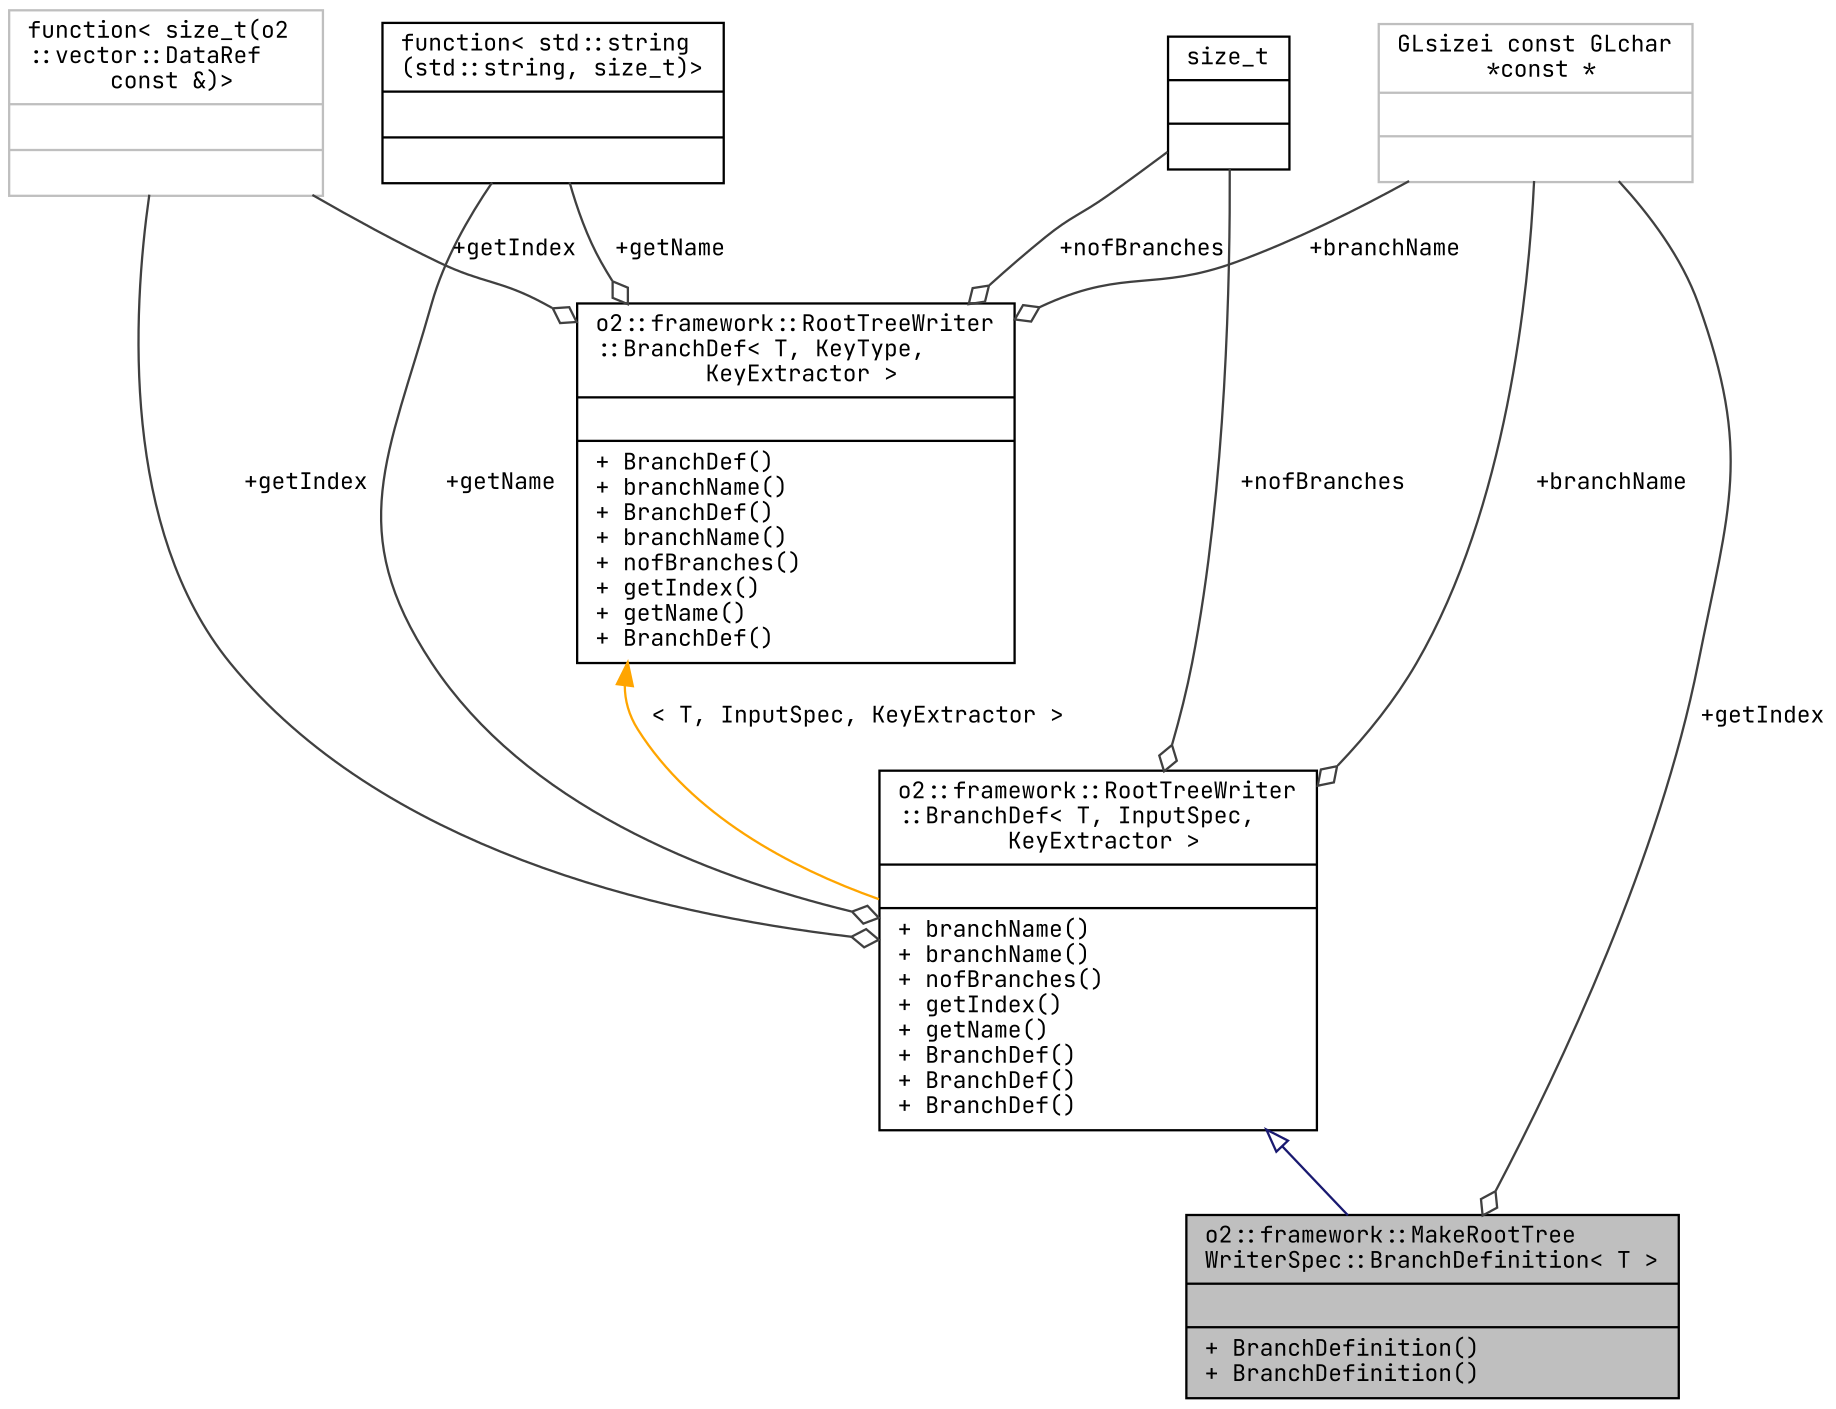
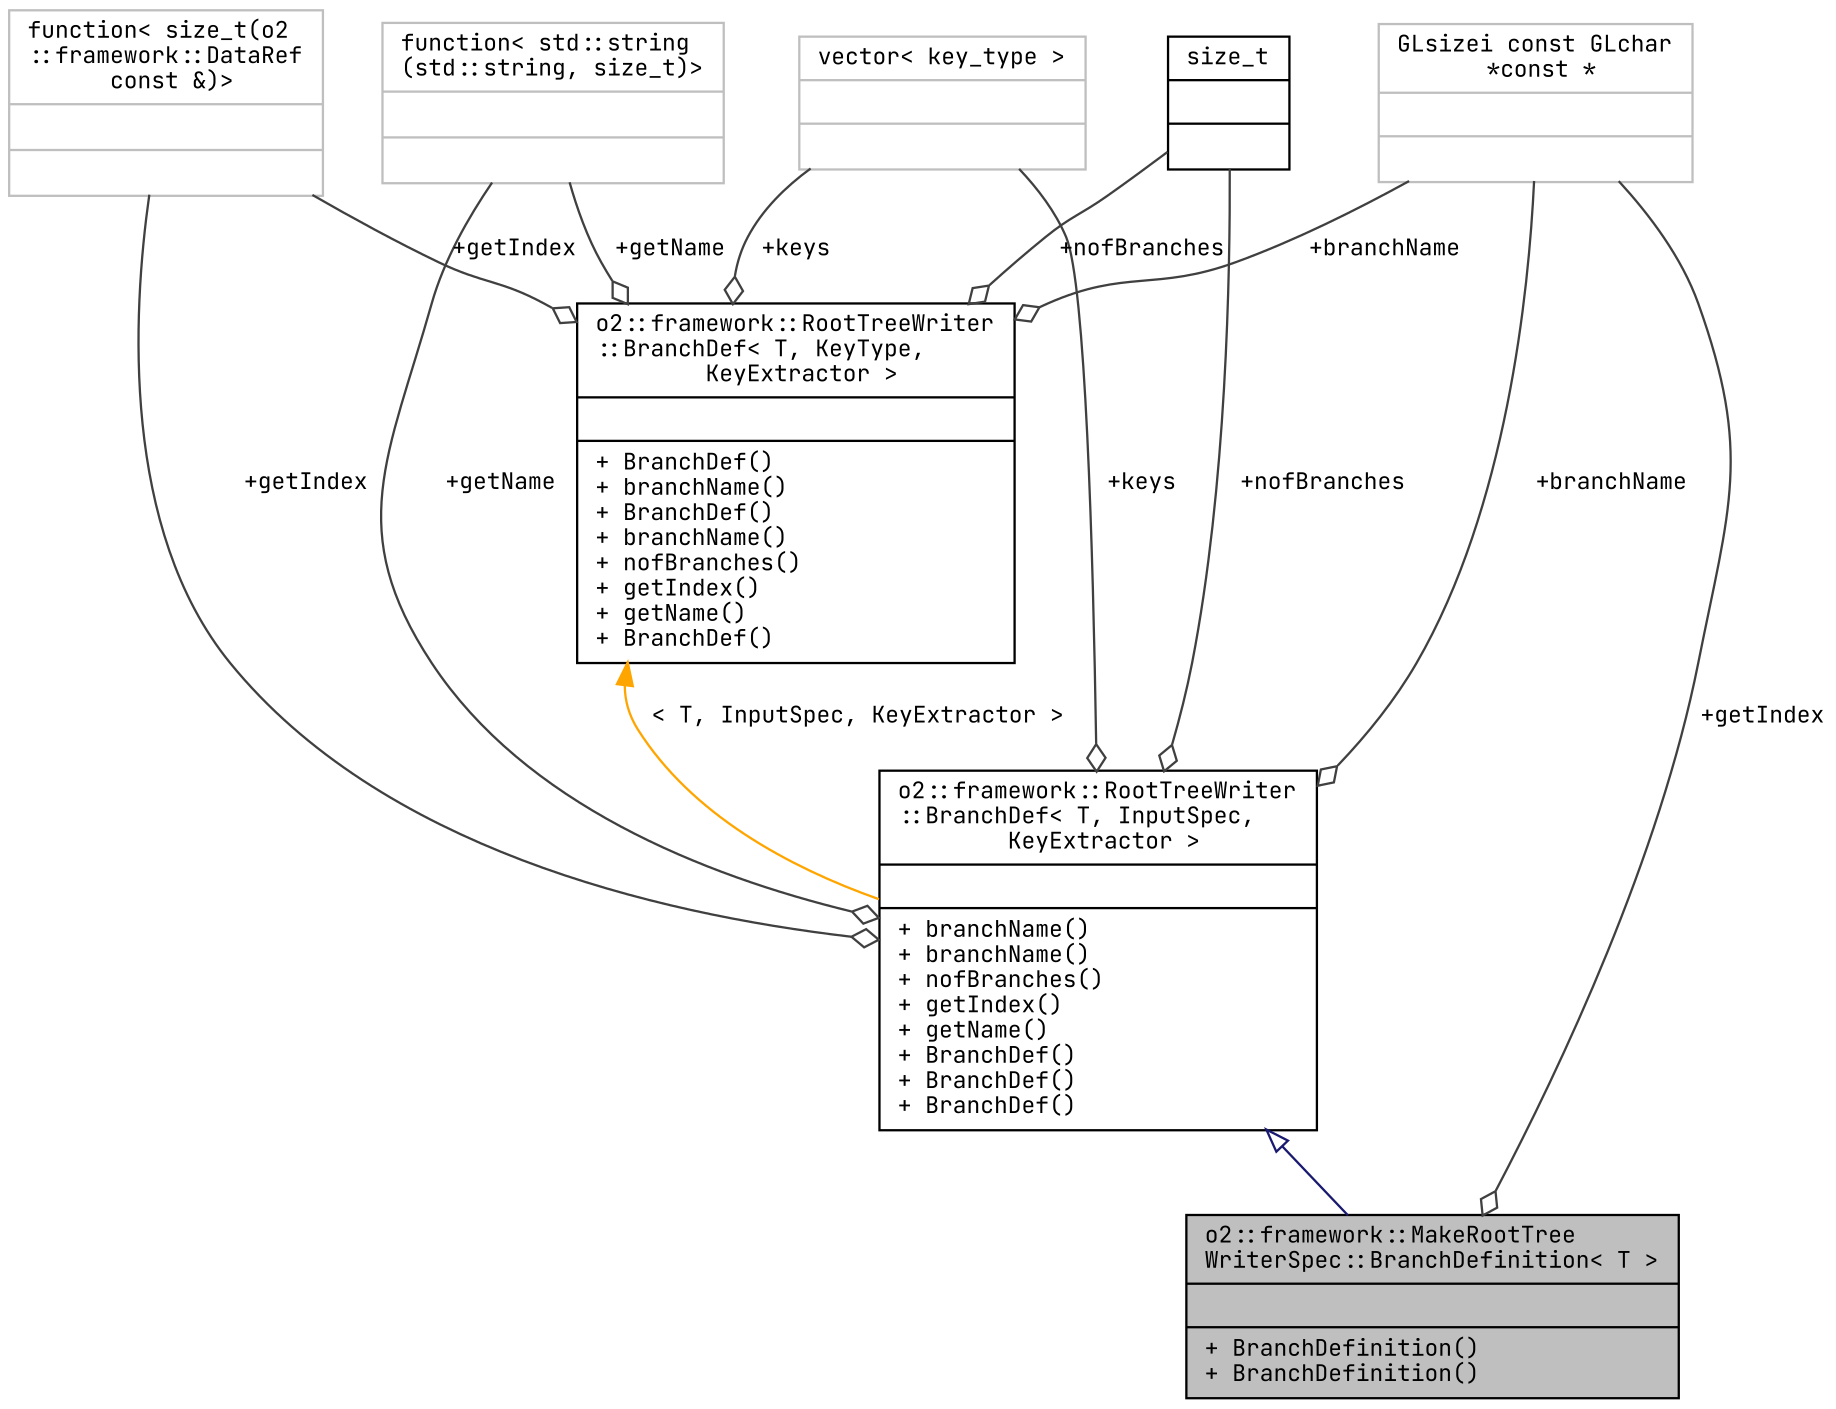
(145, 56) -> (166, 56)
(553, 103) -> (553, 103)
none -> (942, 103)
